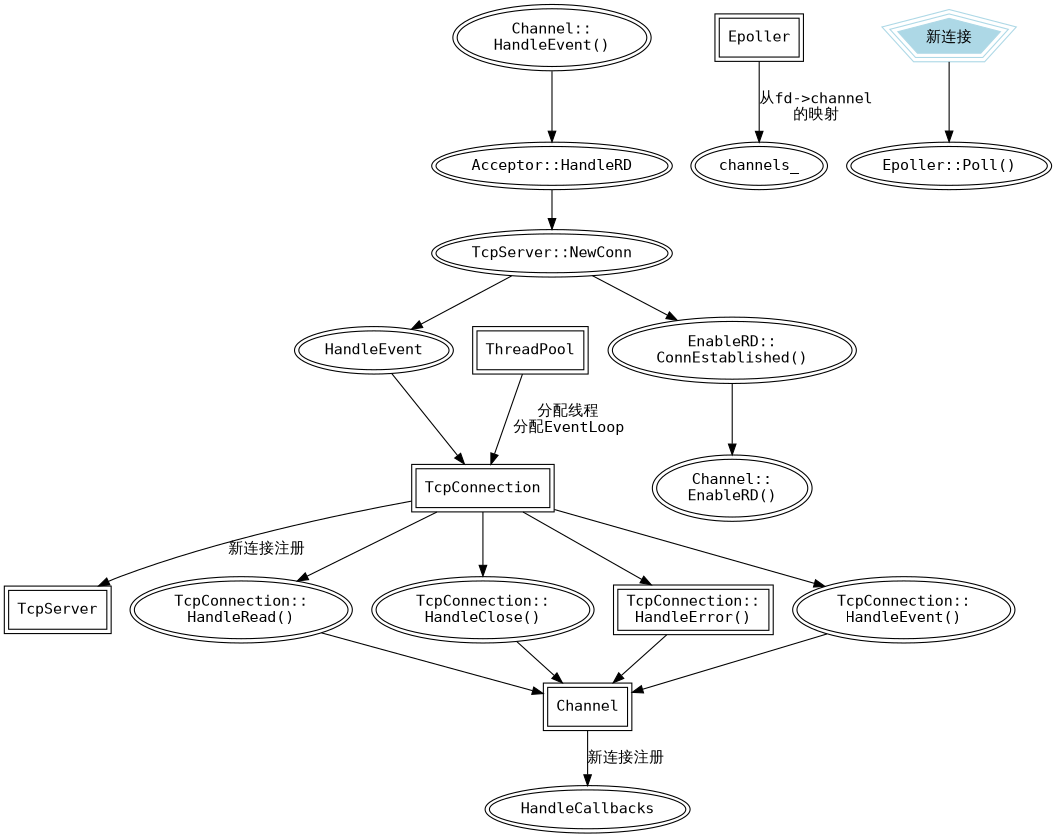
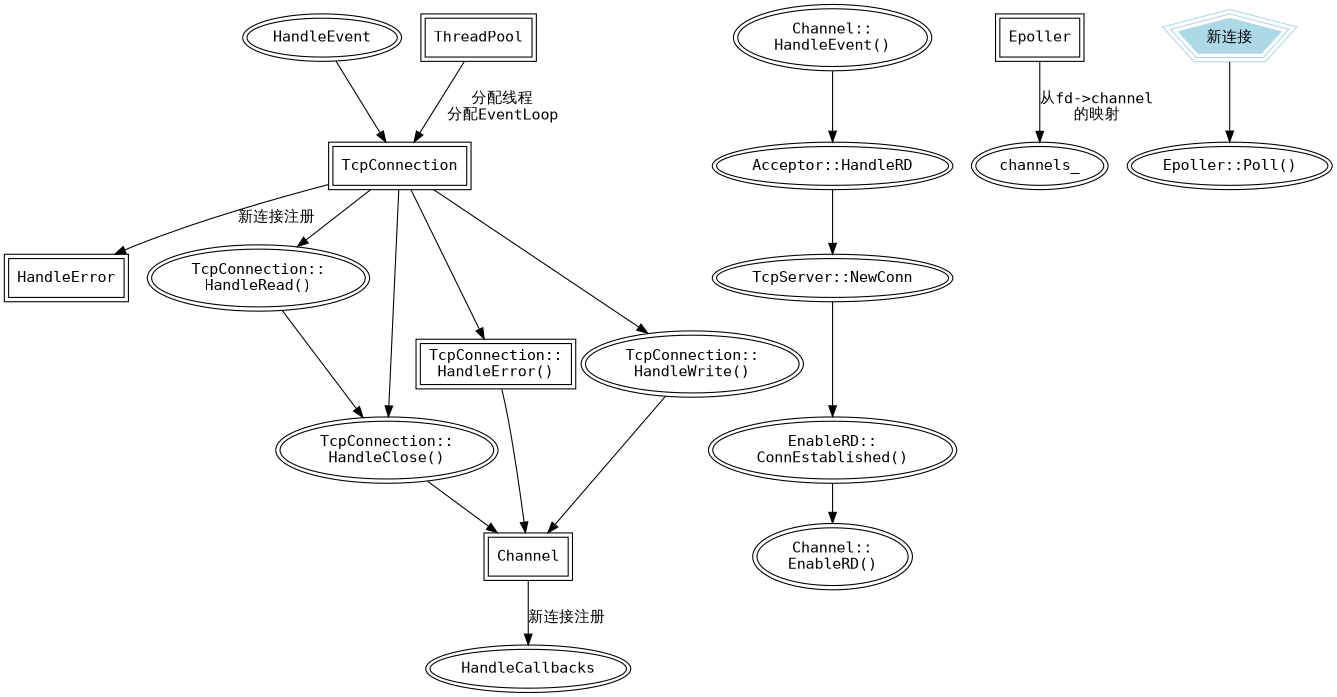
(466, 300) -> none
(58, 610) -> (66, 278)
(904, 610) -> (692, 364)
(427, 662) -> (319, 360)
